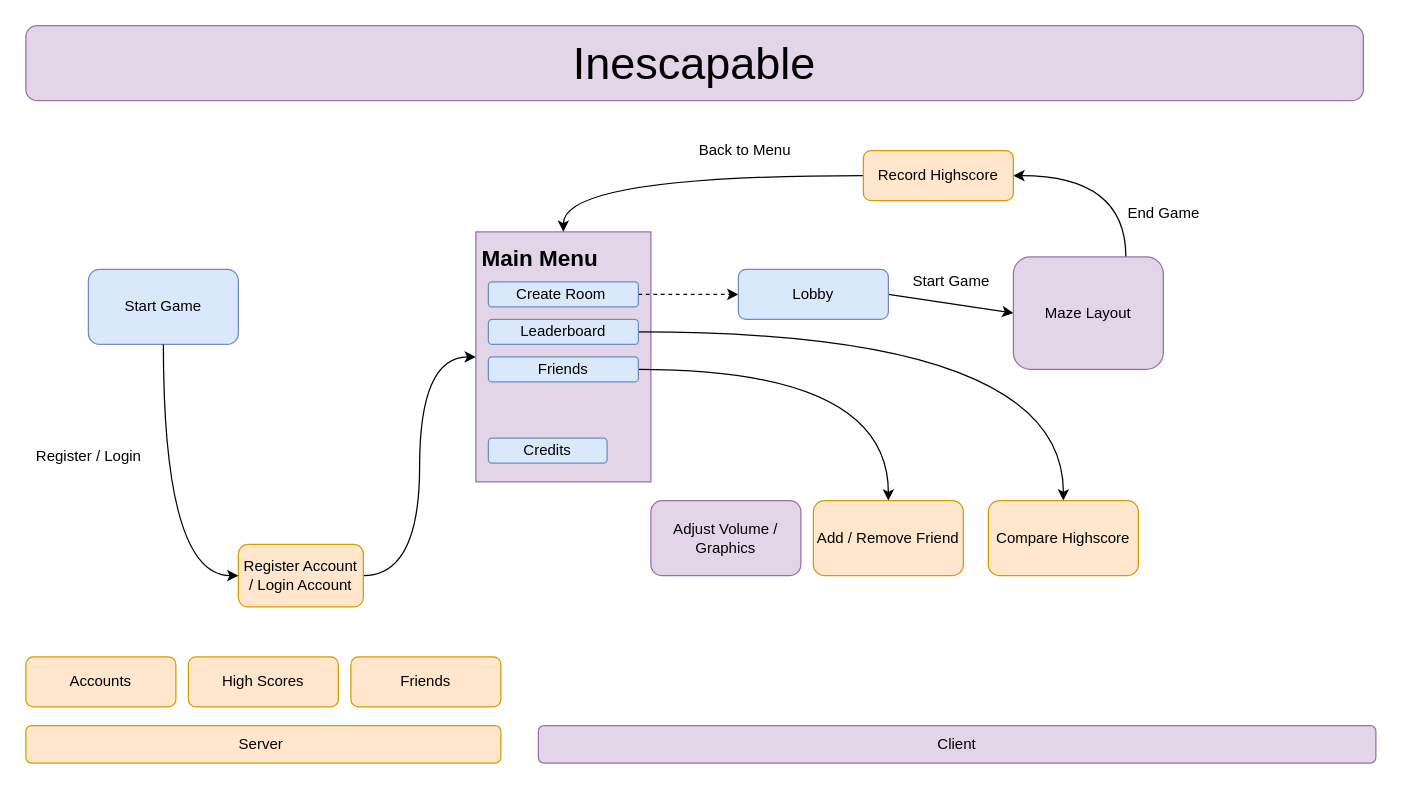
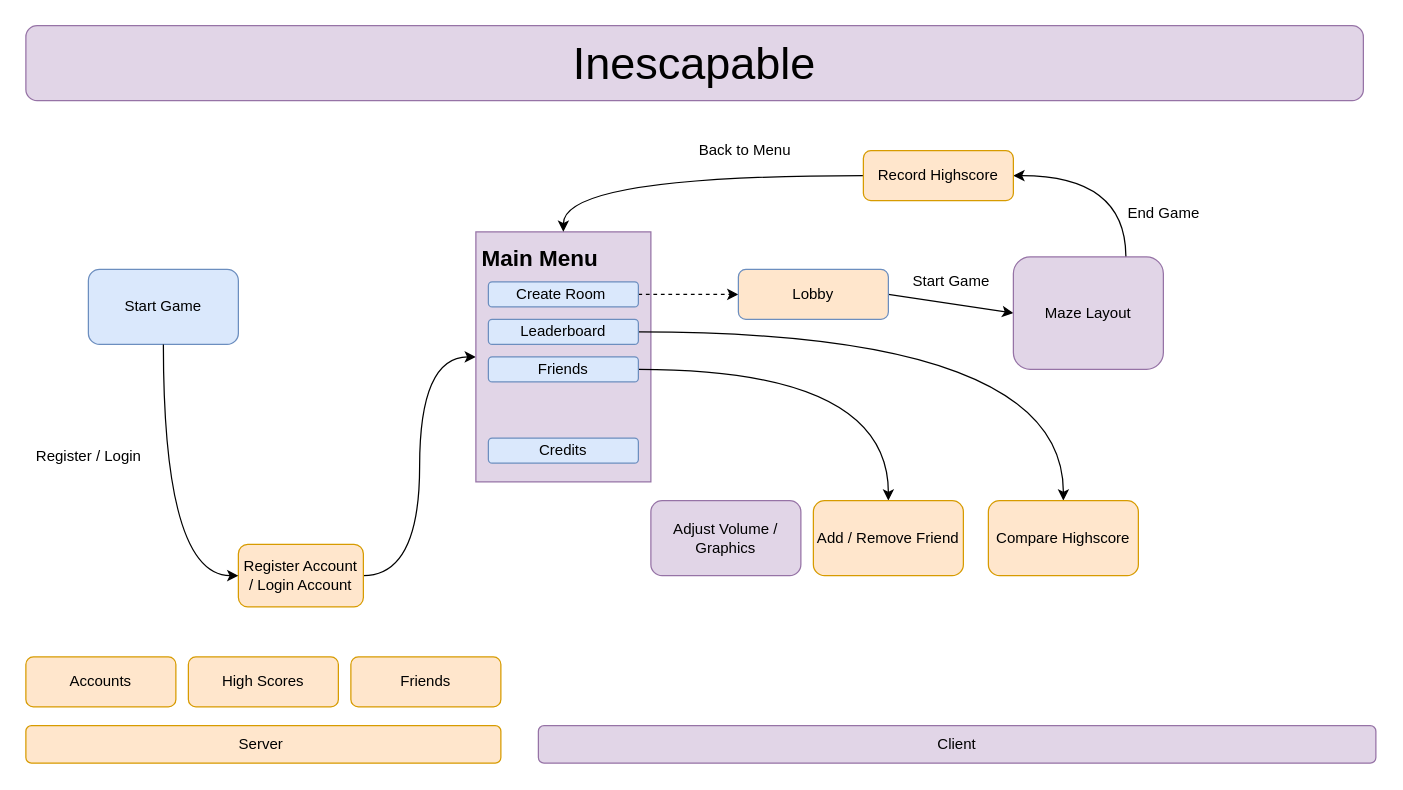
(813, 294) -> (813, 294)
(548, 451) -> (563, 451)
